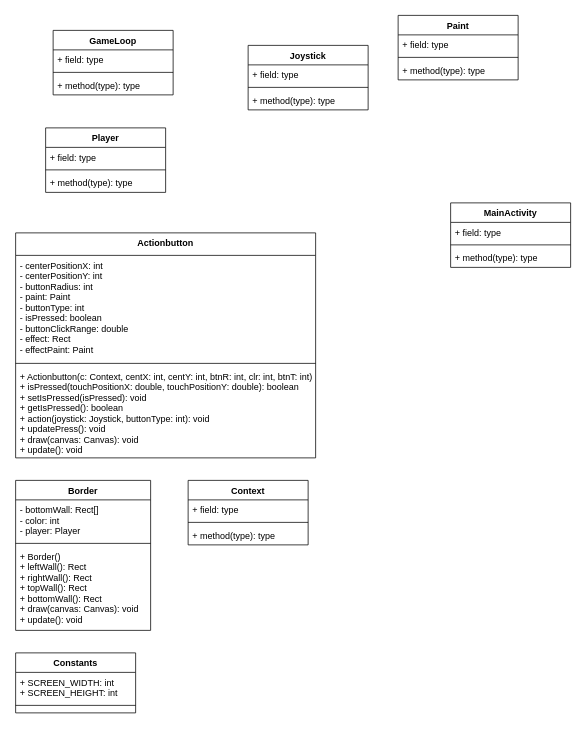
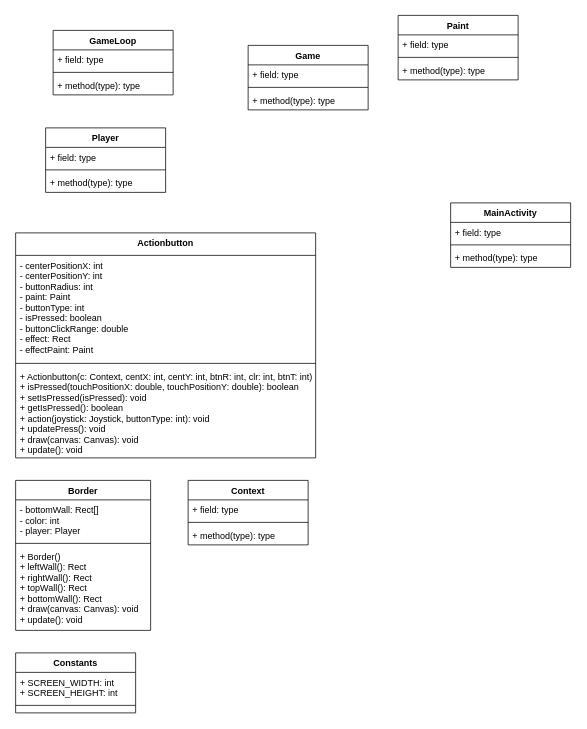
(308, 56) -> (308, 56)
